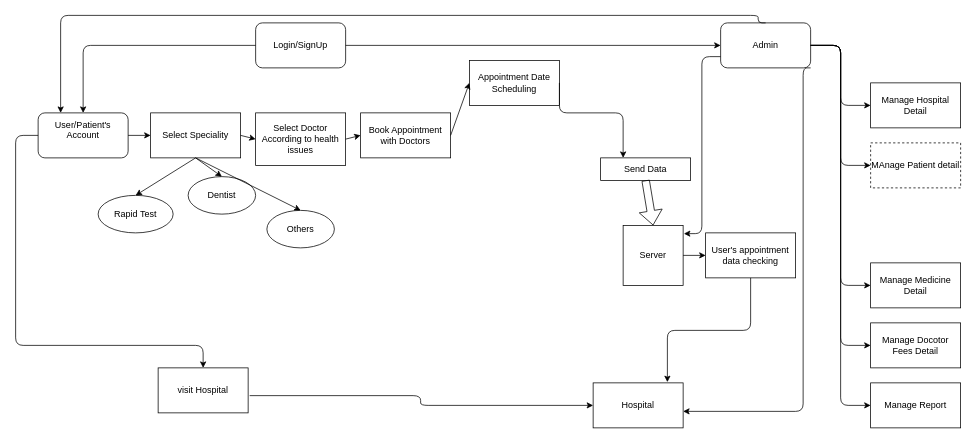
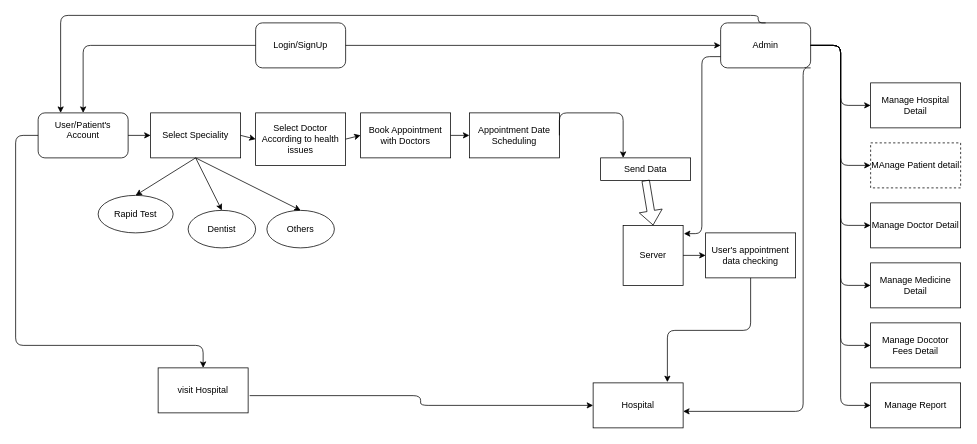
(514, 83) -> (514, 135)
(222, 195) -> (222, 229)
none -> (853, 225)
none -> (915, 225)
